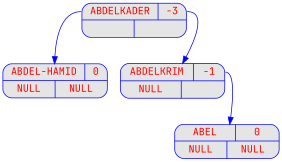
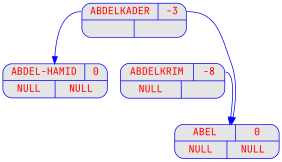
(196, 32) -> (228, 54)
(209, 72) -> (209, 72)
